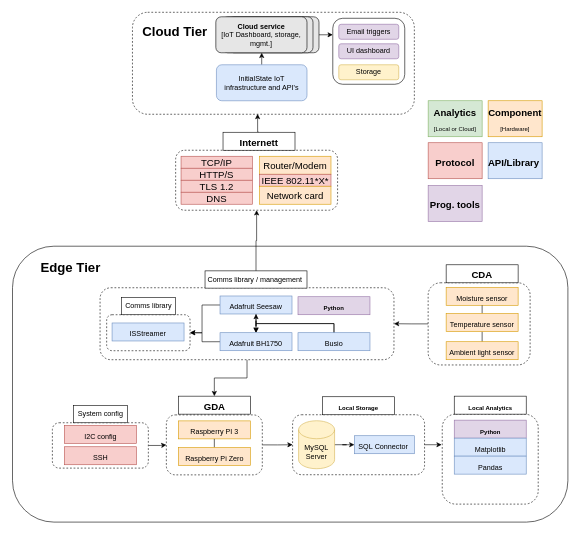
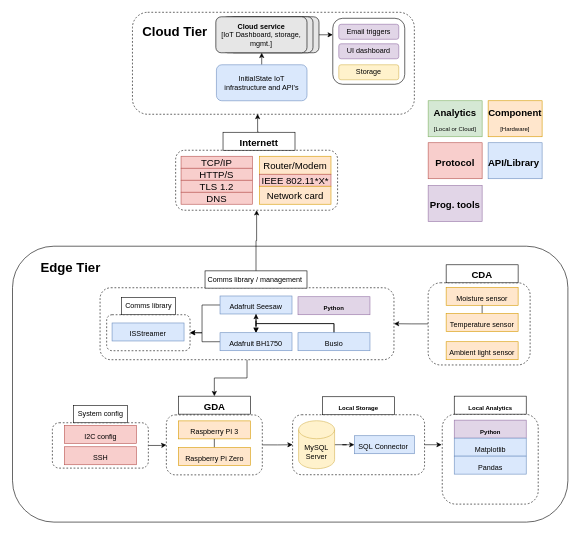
(482, 337) -> none
